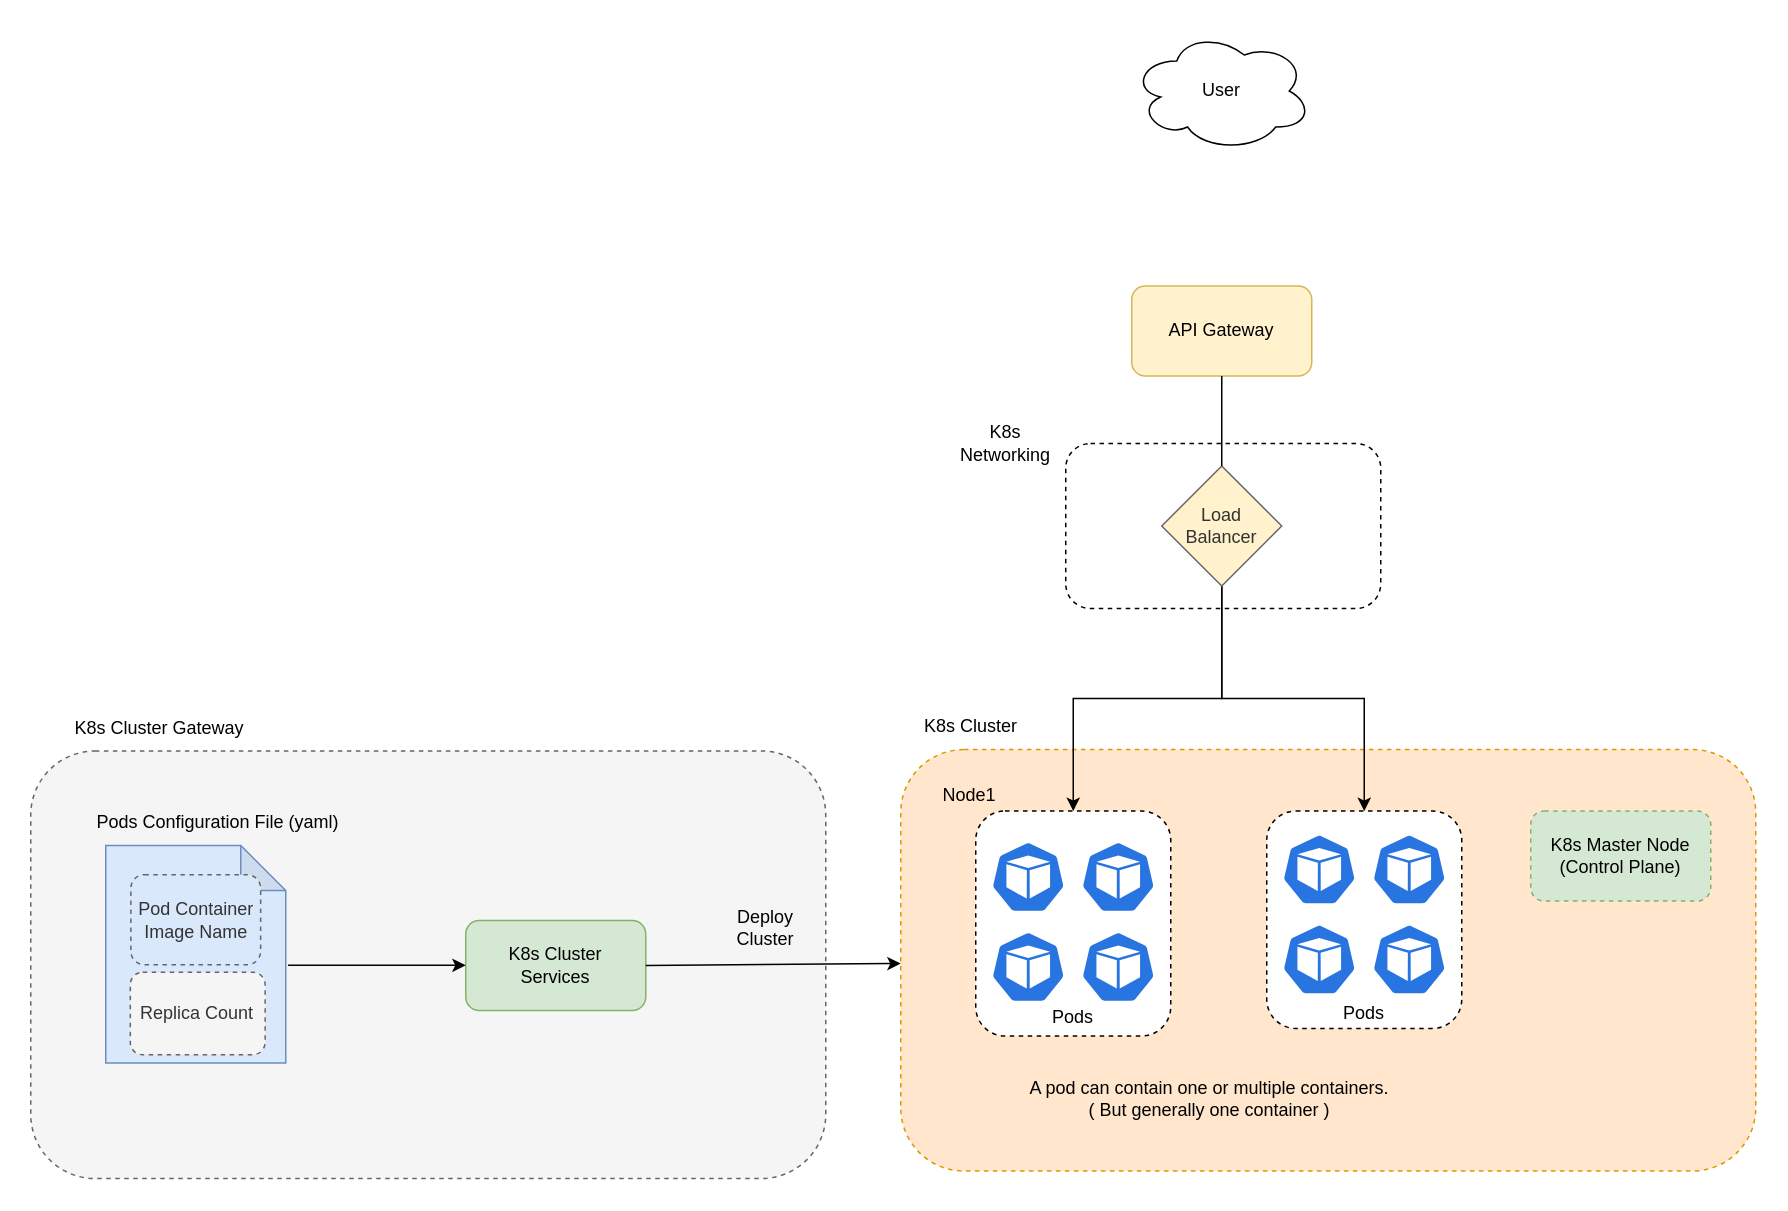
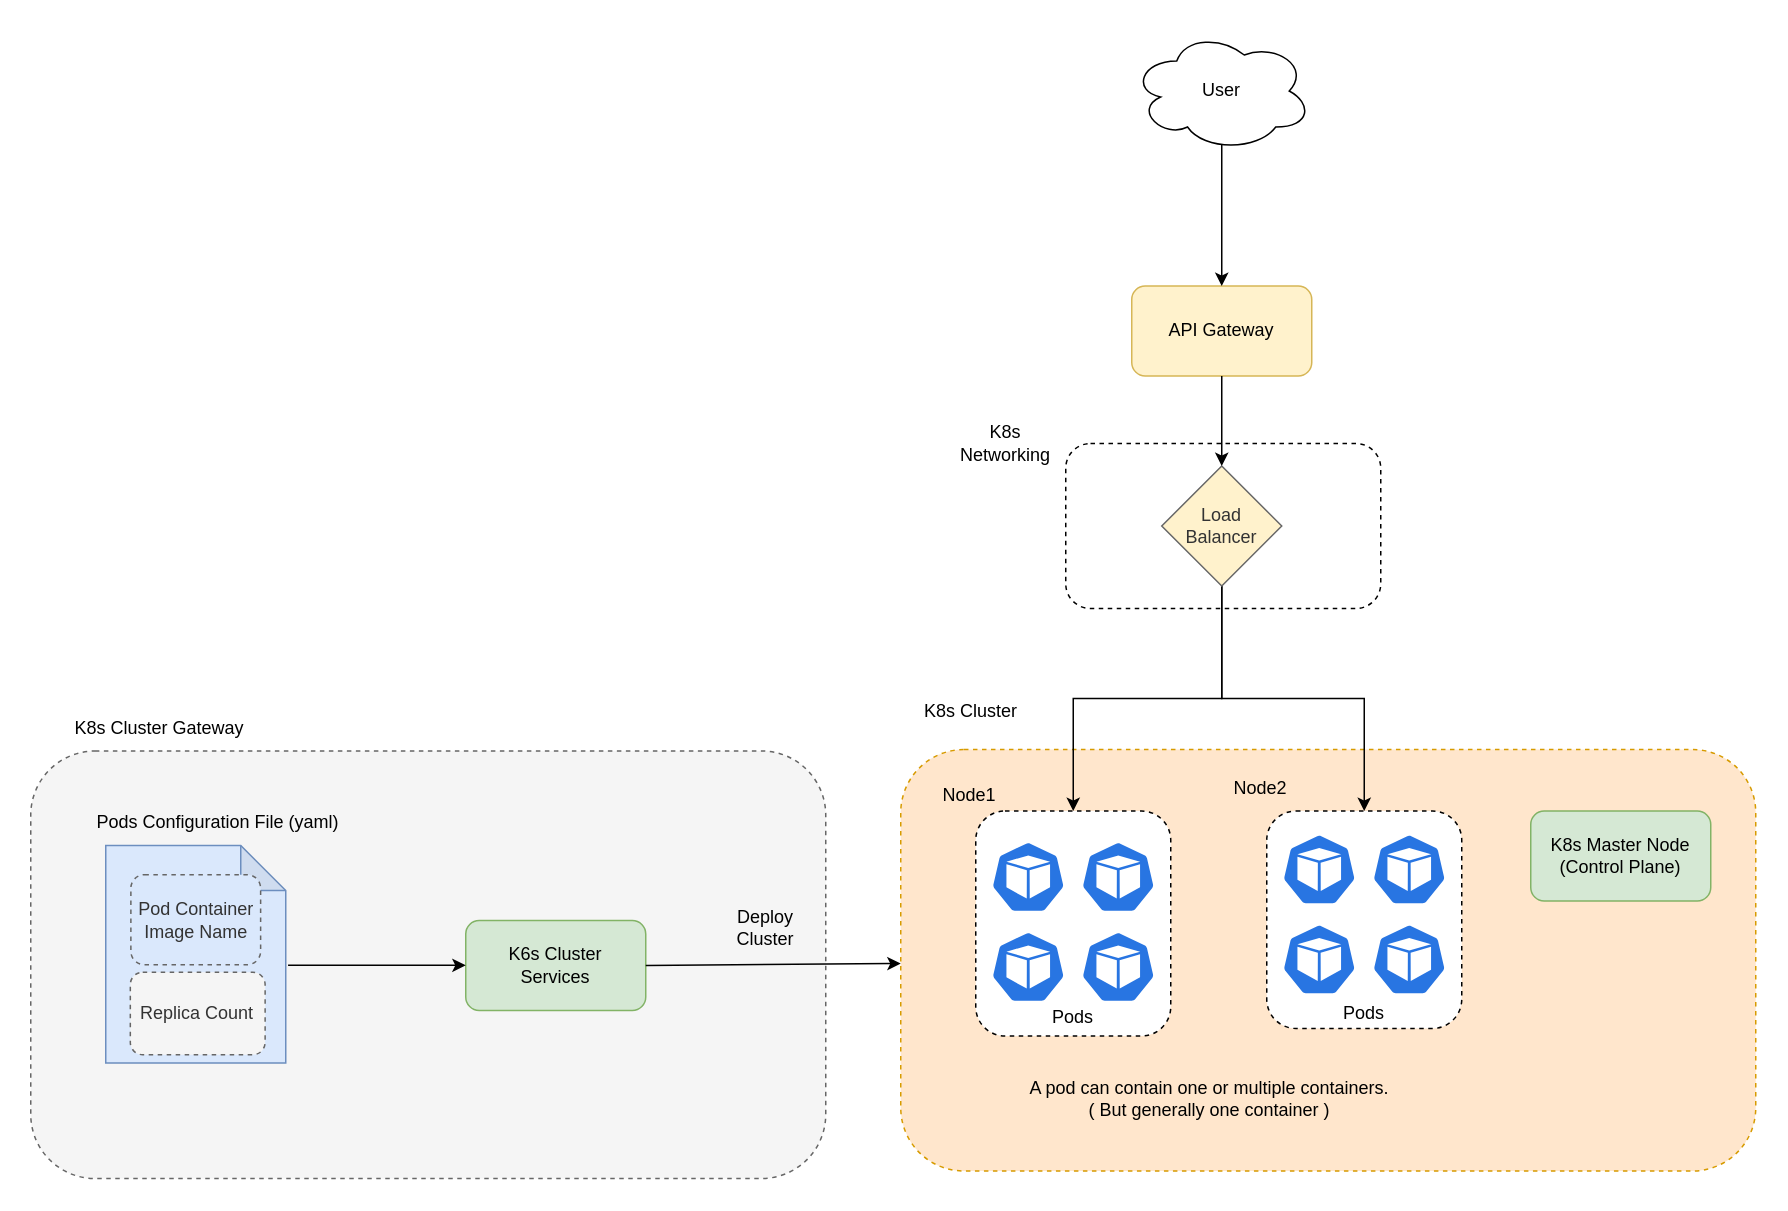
none -> (1222, 210)
(1222, 458) -> (1222, 454)
(971, 727) -> (971, 712)
none -> (1261, 788)
(1621, 856) -> (1621, 856)
(556, 965) -> (556, 965)
